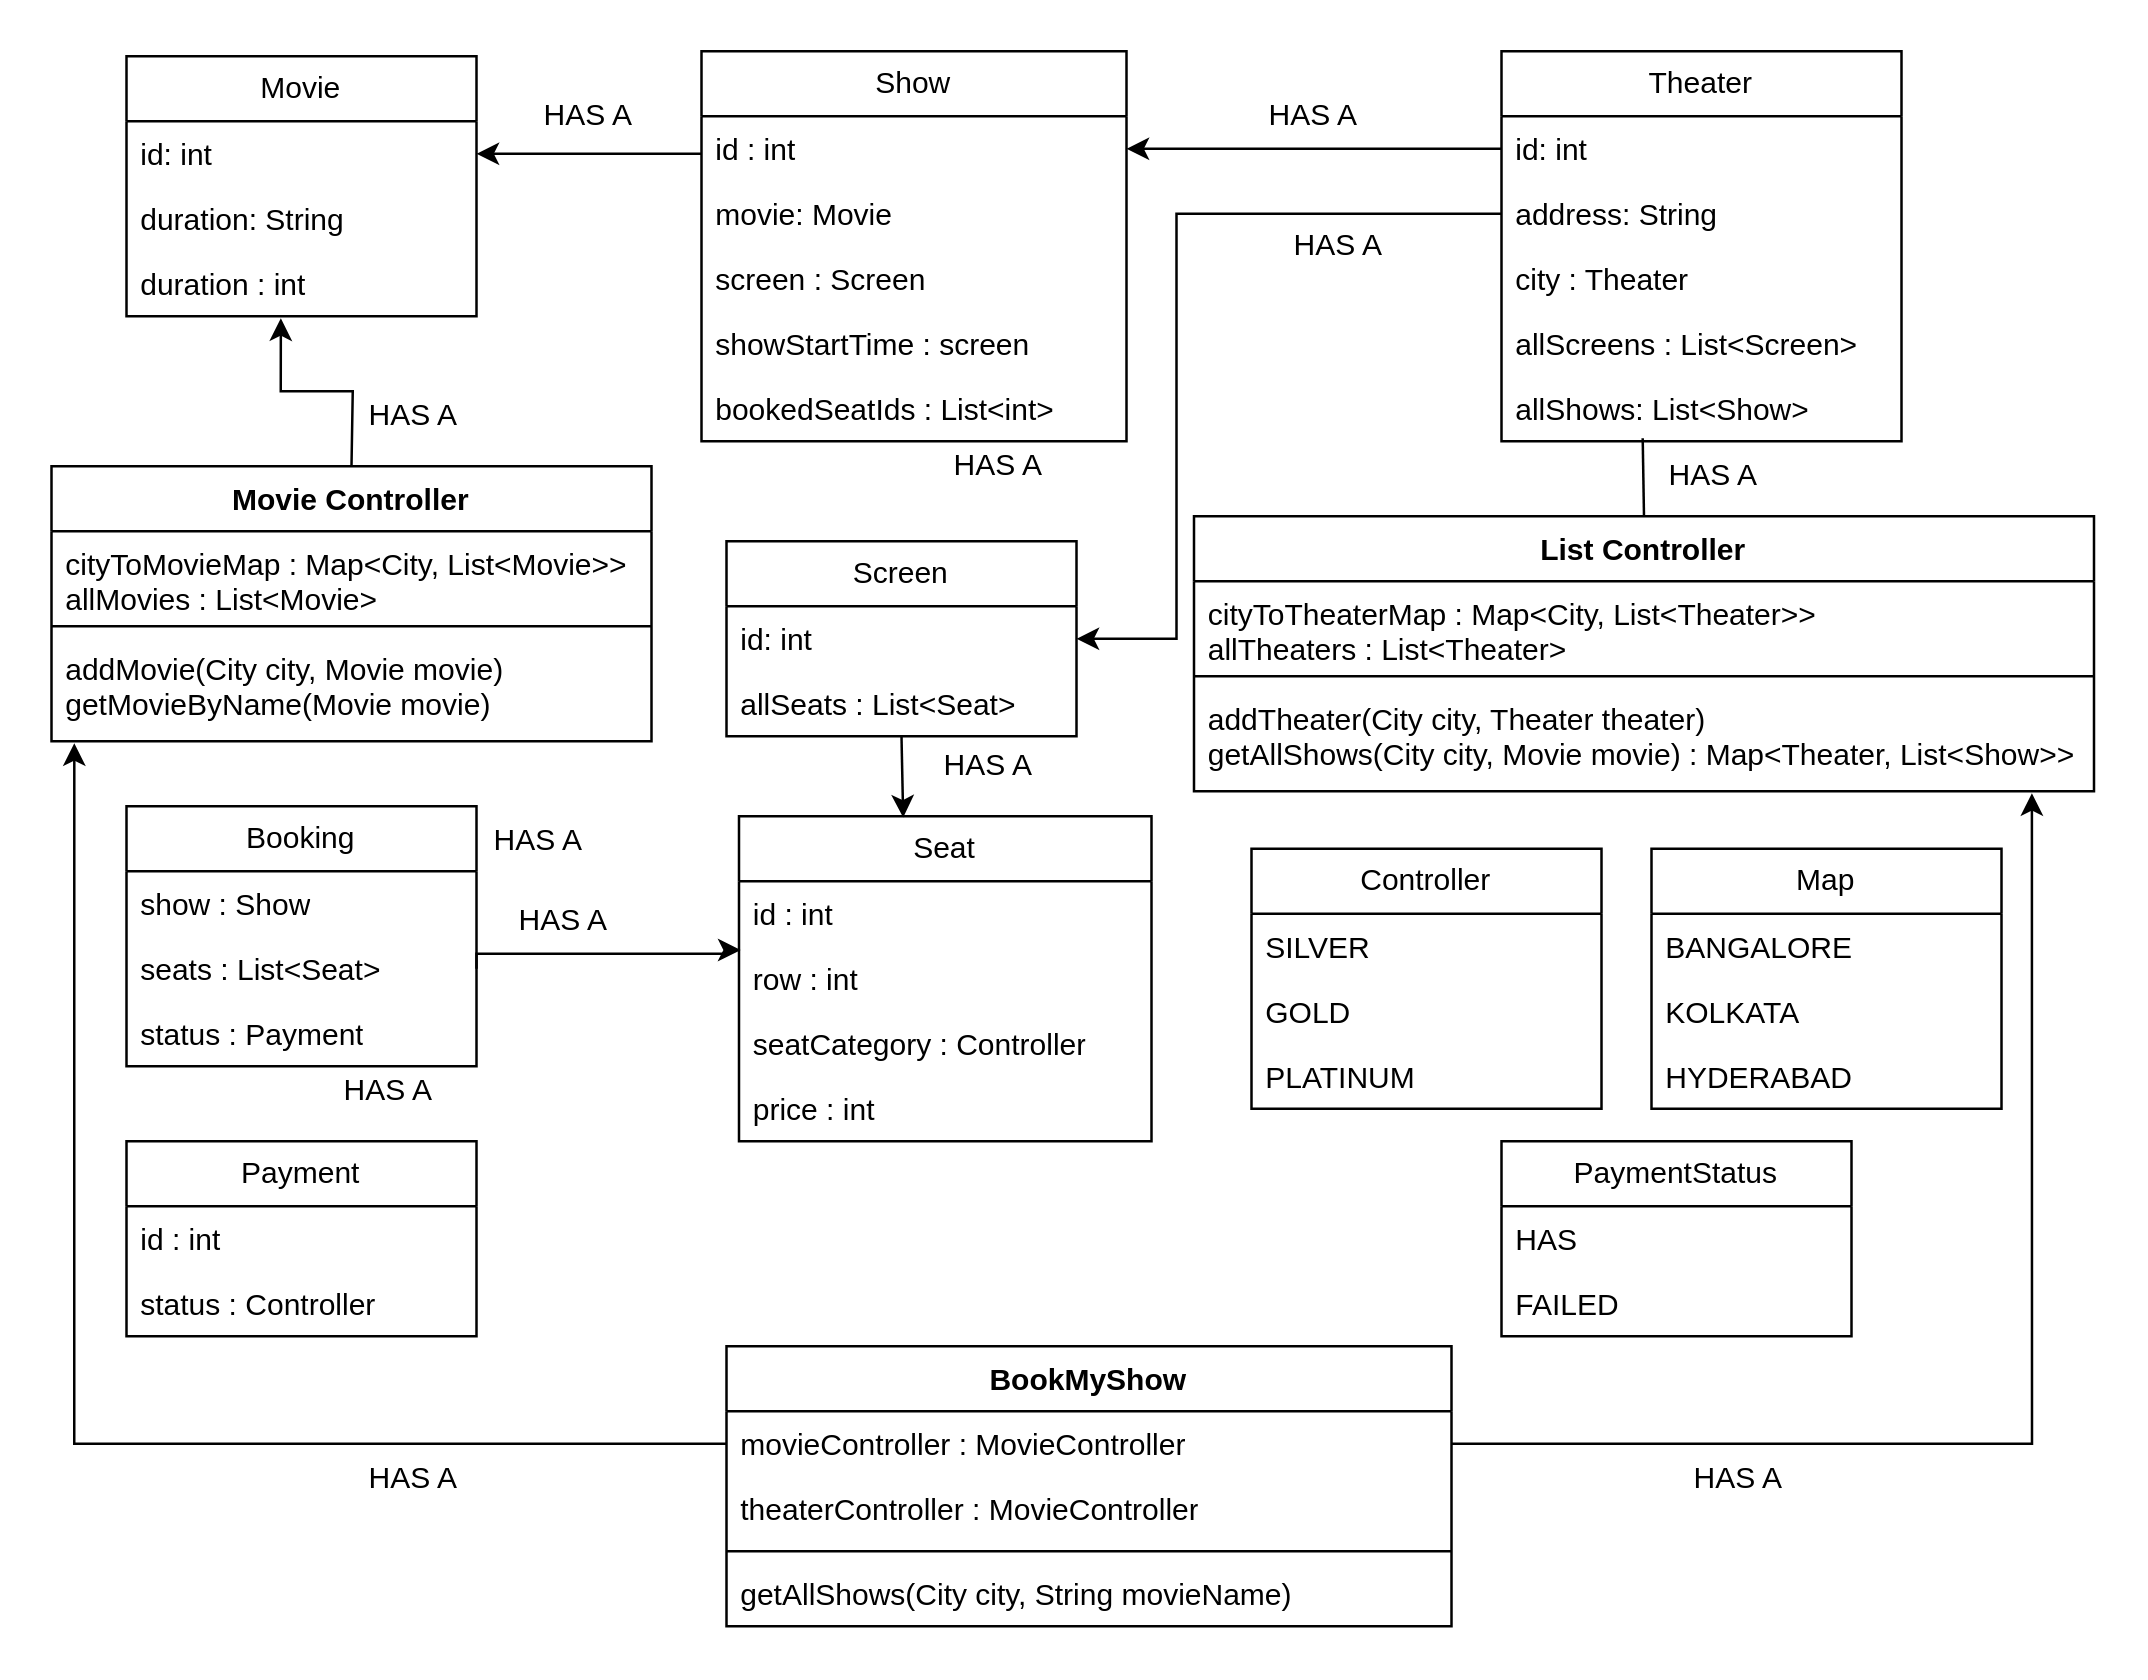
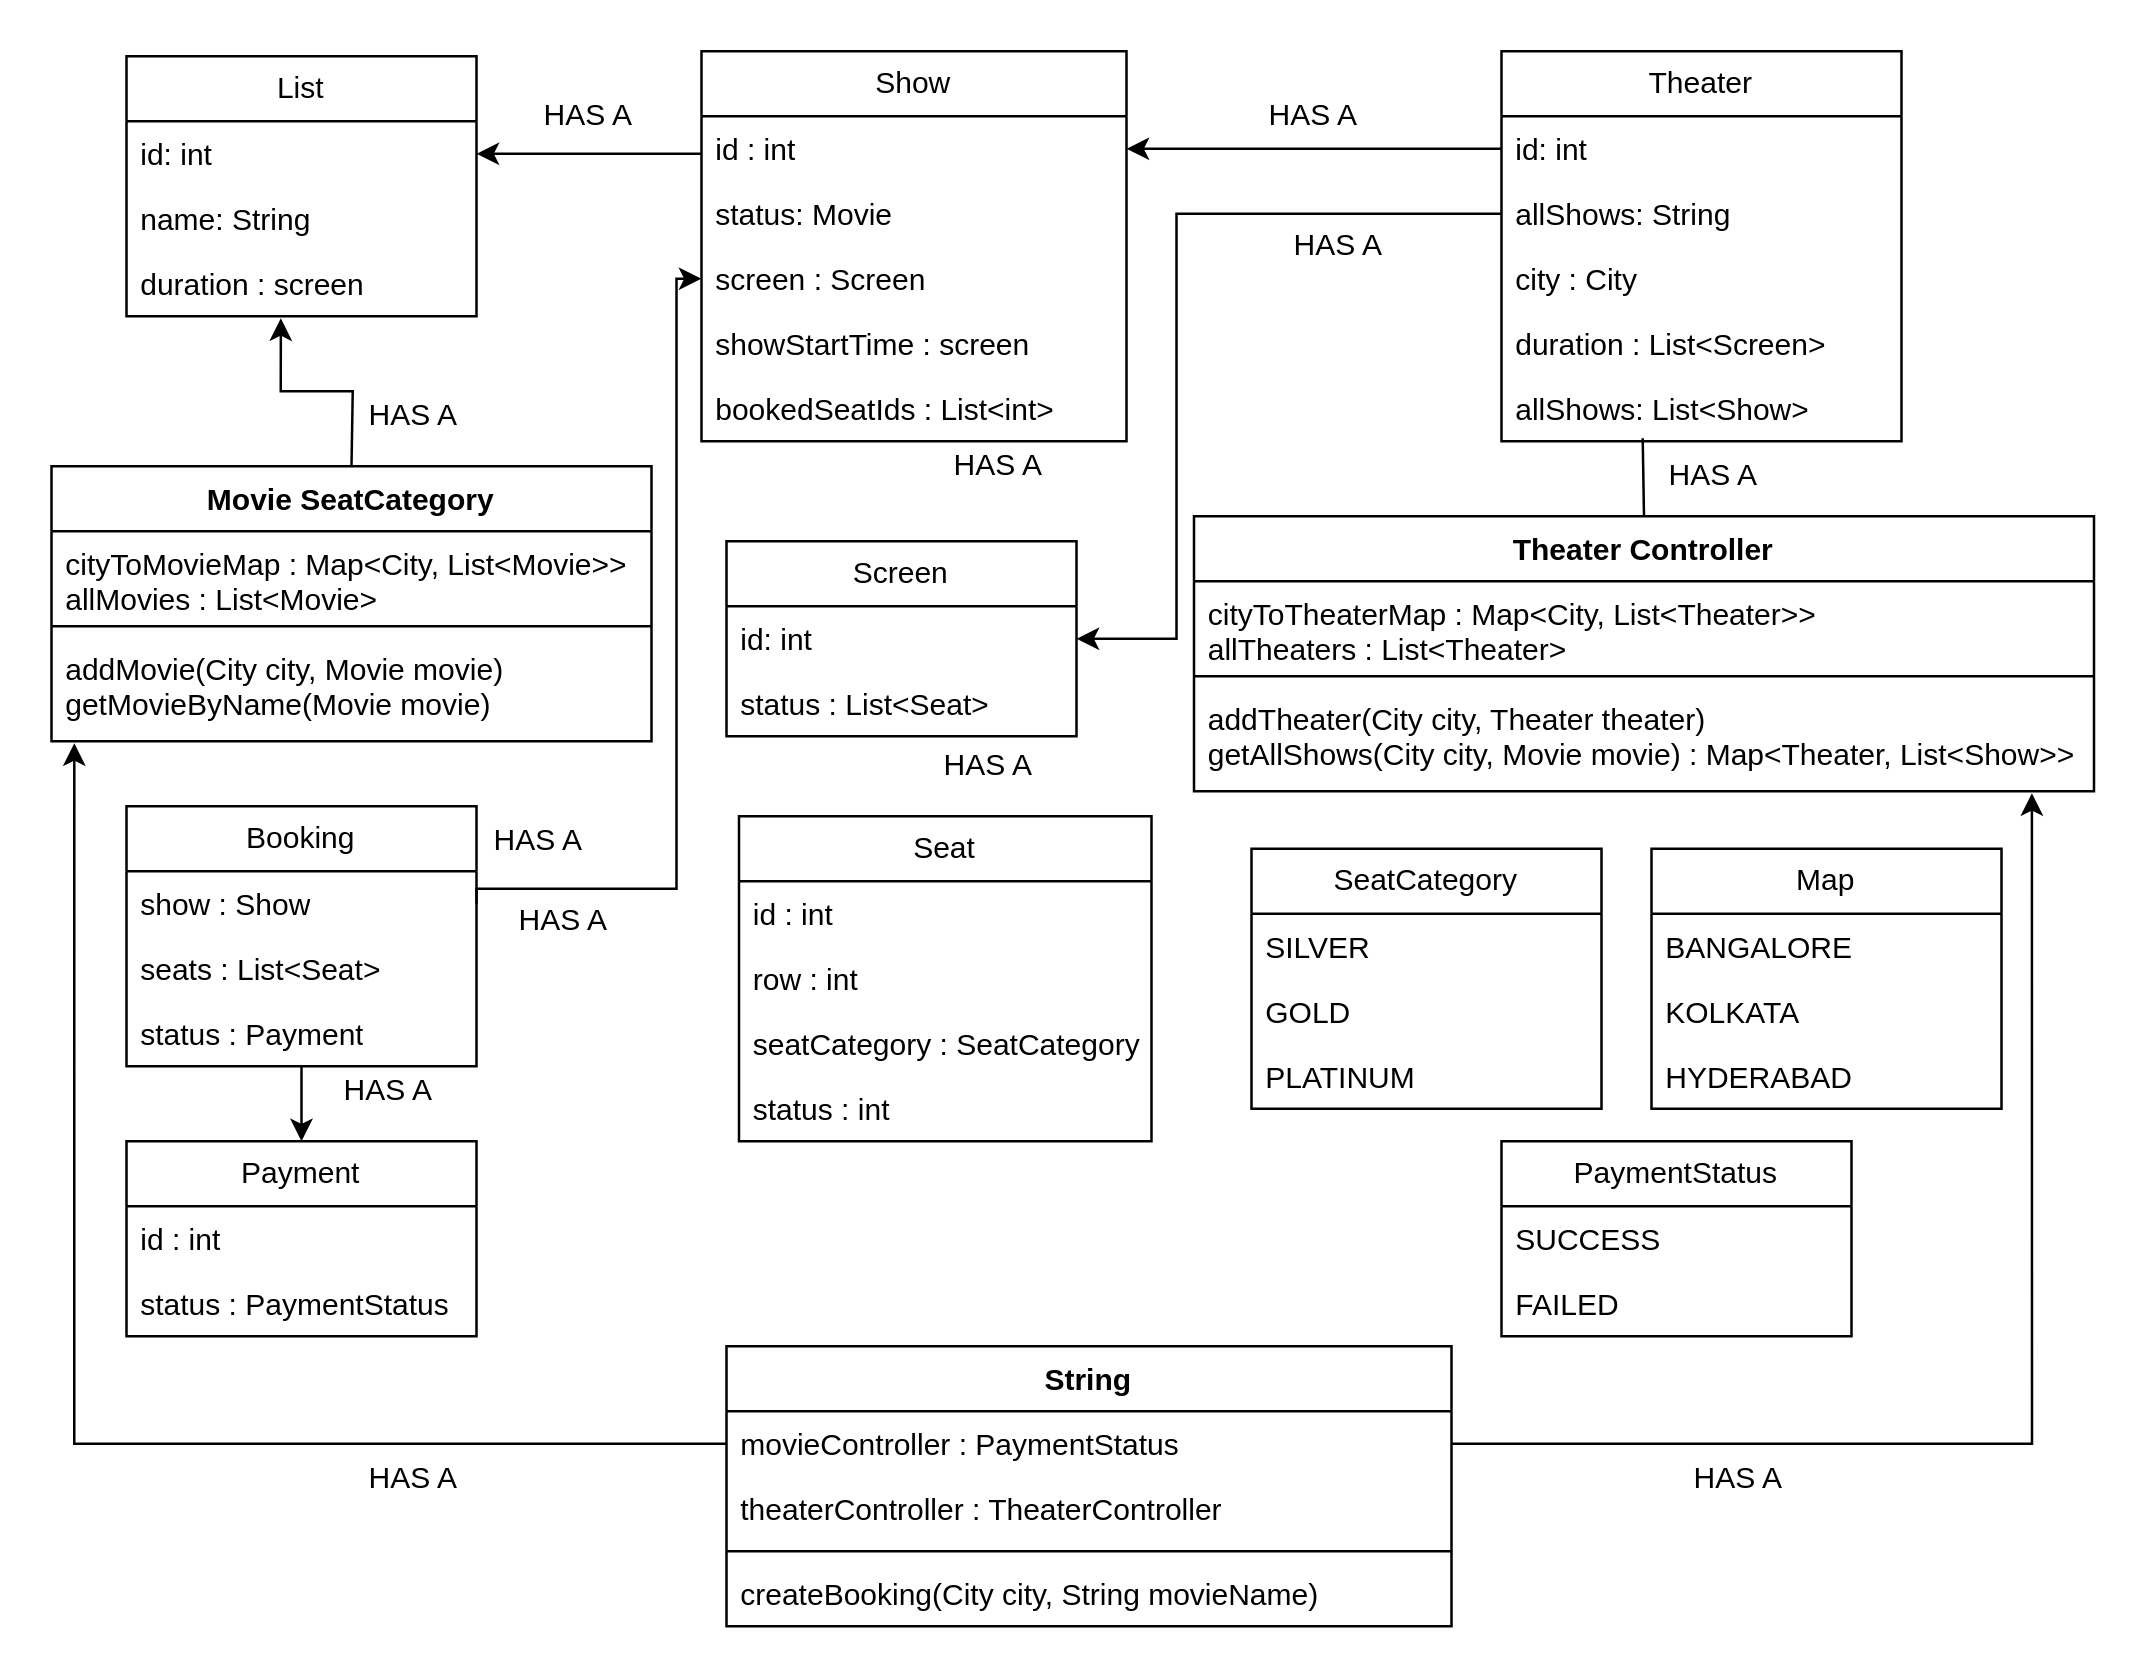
(301, 89) -> (301, 89)
(801, 217) -> (814, 217)
(1631, 217) -> (1631, 217)
(260, 222) -> (230, 222)
(1618, 282) -> (1589, 282)
(239, 287) -> (268, 287)
(1703, 347) -> (1690, 347)
(351, 502) -> (351, 502)
(1644, 552) -> (1644, 552)
none -> (676, 681)
(894, 707) -> (885, 707)
(902, 768) -> none
(1426, 881) -> (1426, 881)
(602, 954) -> none
(944, 1047) -> (948, 1065)
none -> (301, 1112)
(827, 1112) -> (839, 1112)
(1541, 1242) -> (1575, 1242)
(281, 1307) -> (304, 1325)
(1089, 1382) -> (1089, 1382)
(983, 1447) -> (978, 1447)
(1004, 1512) -> (1025, 1512)
(1038, 1597) -> (1059, 1597)
